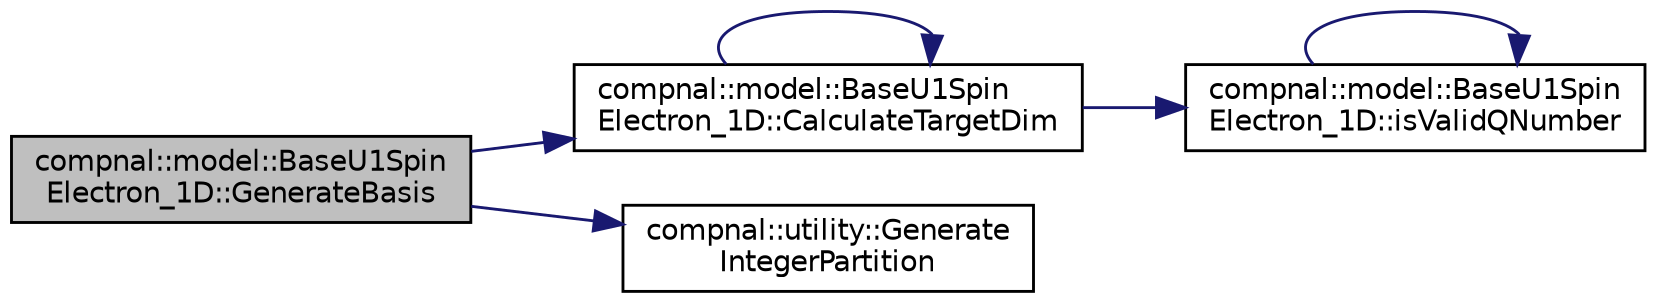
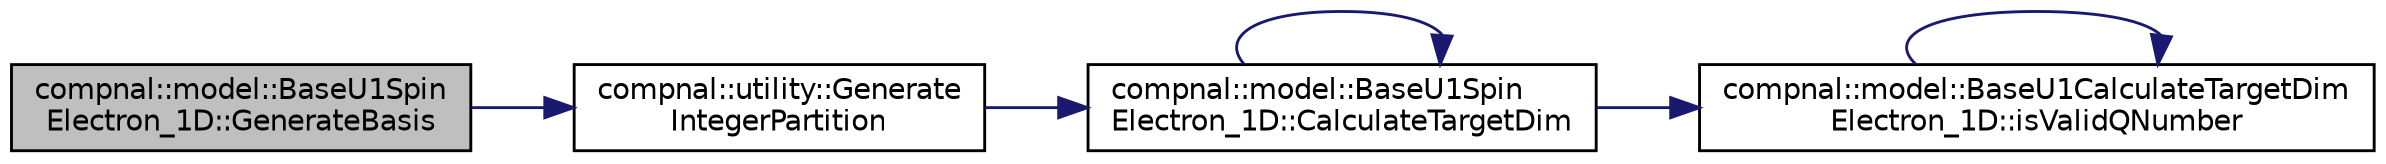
(1415, 108) -> (2037, 108)
(508, 147) -> (1022, 108)
